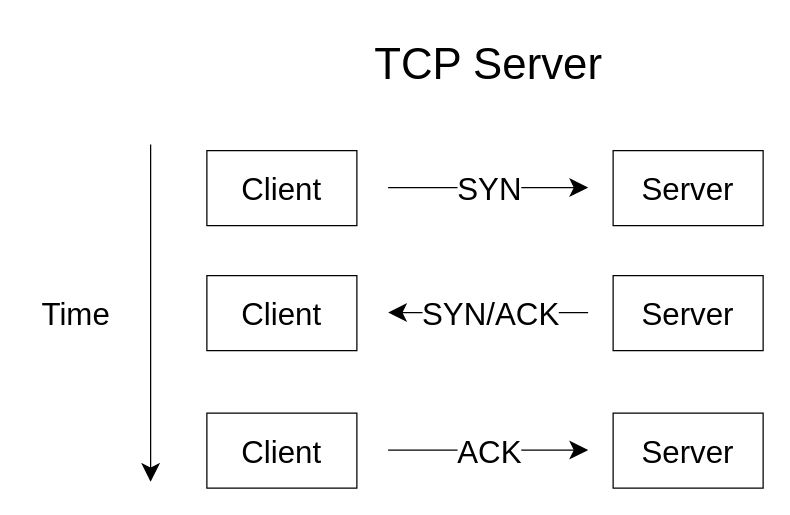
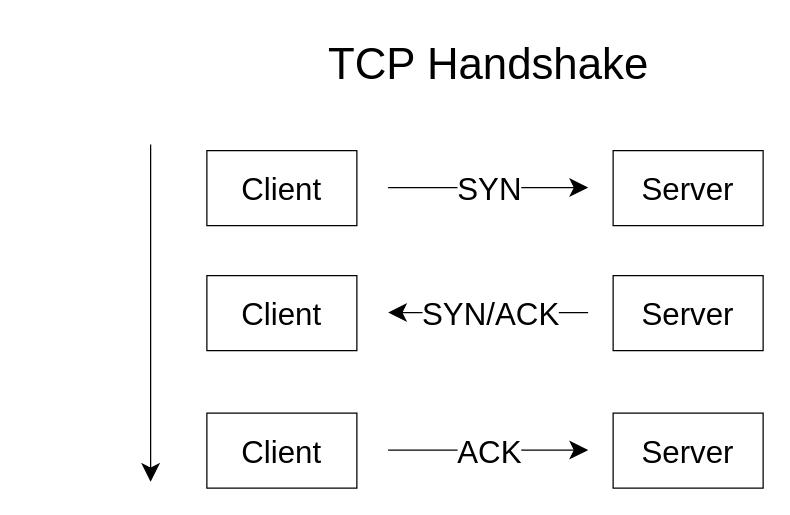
(489, 63) -> (489, 63)
(76, 313) -> none
